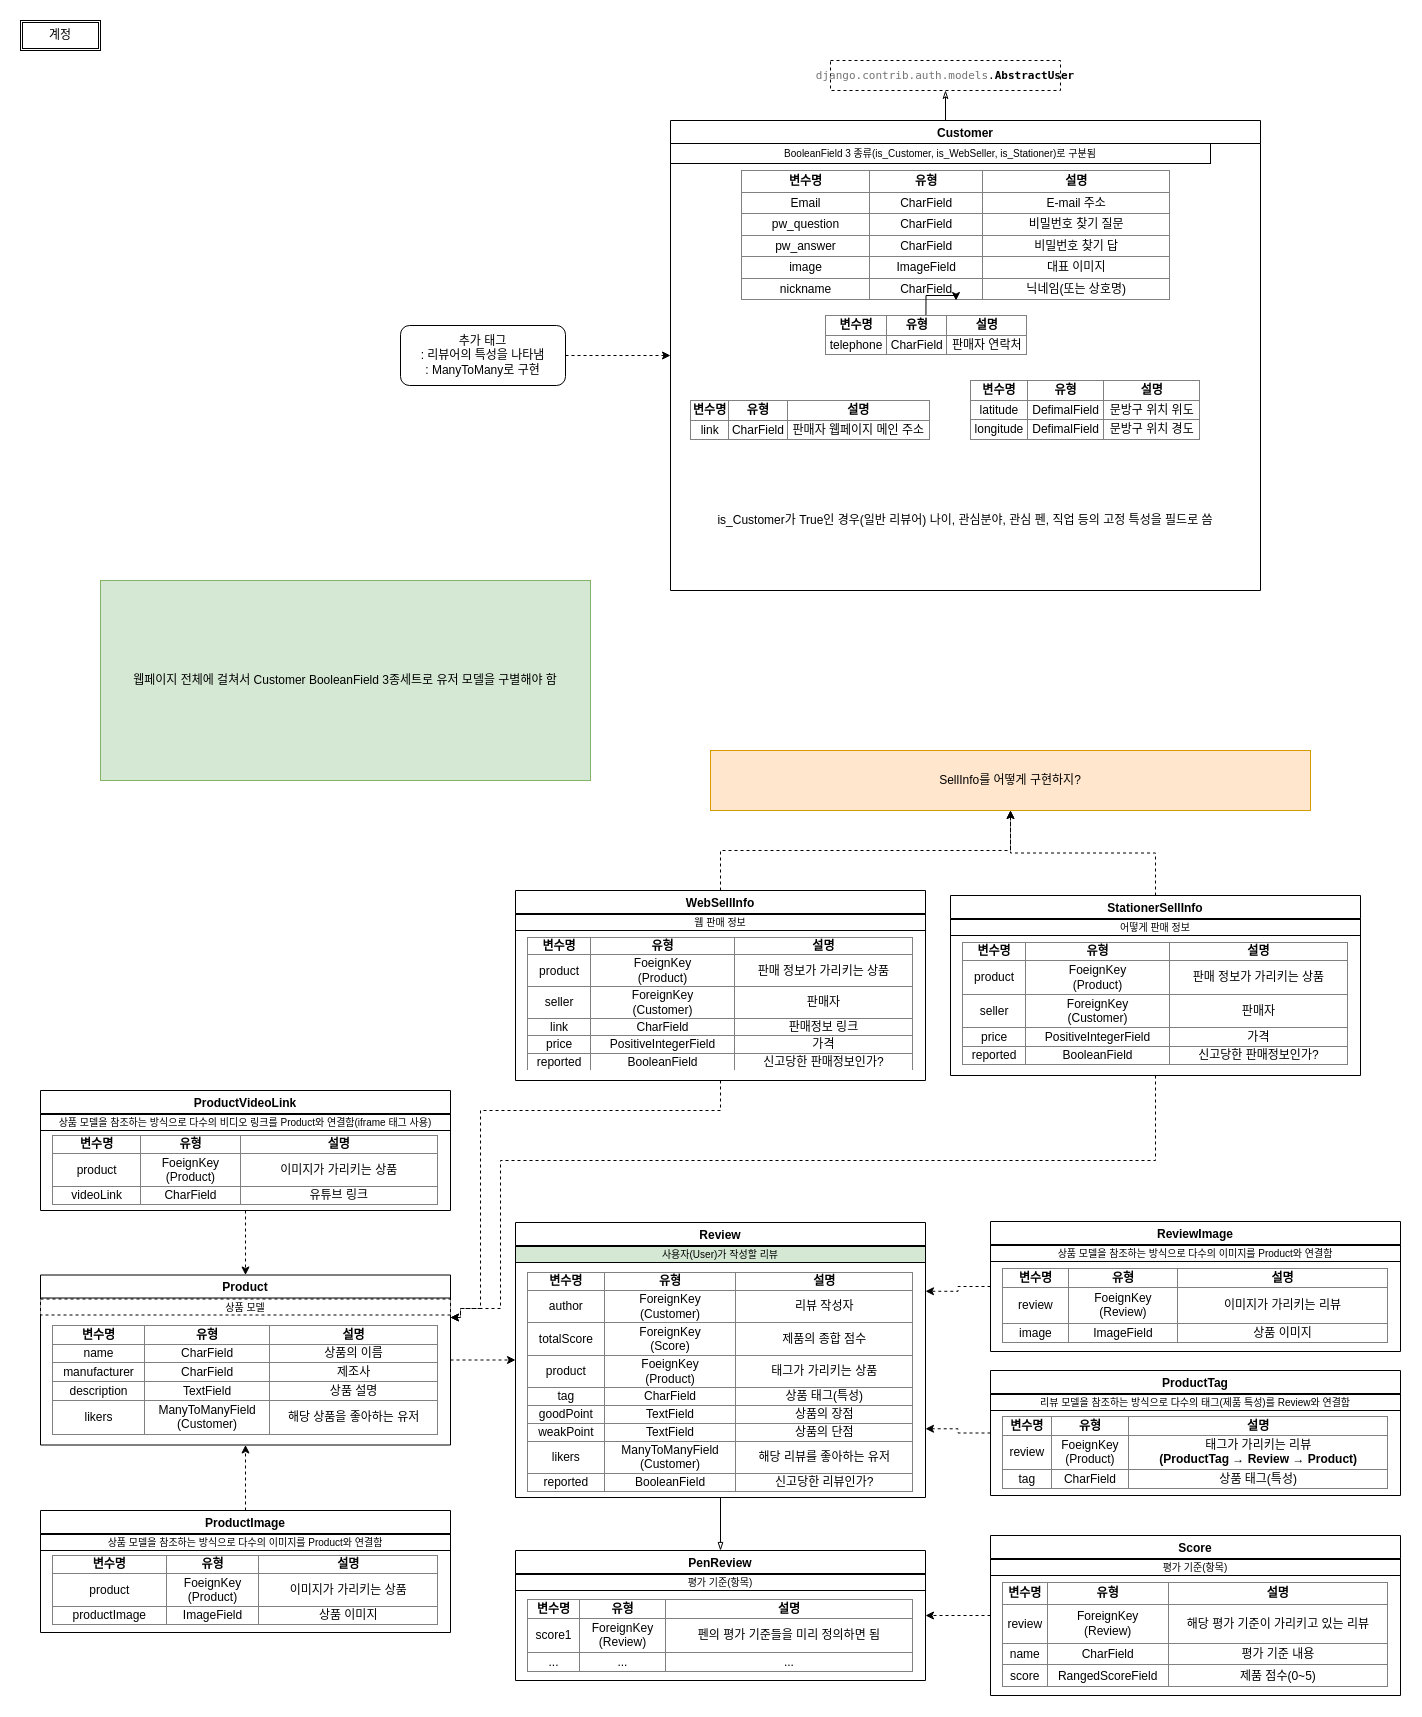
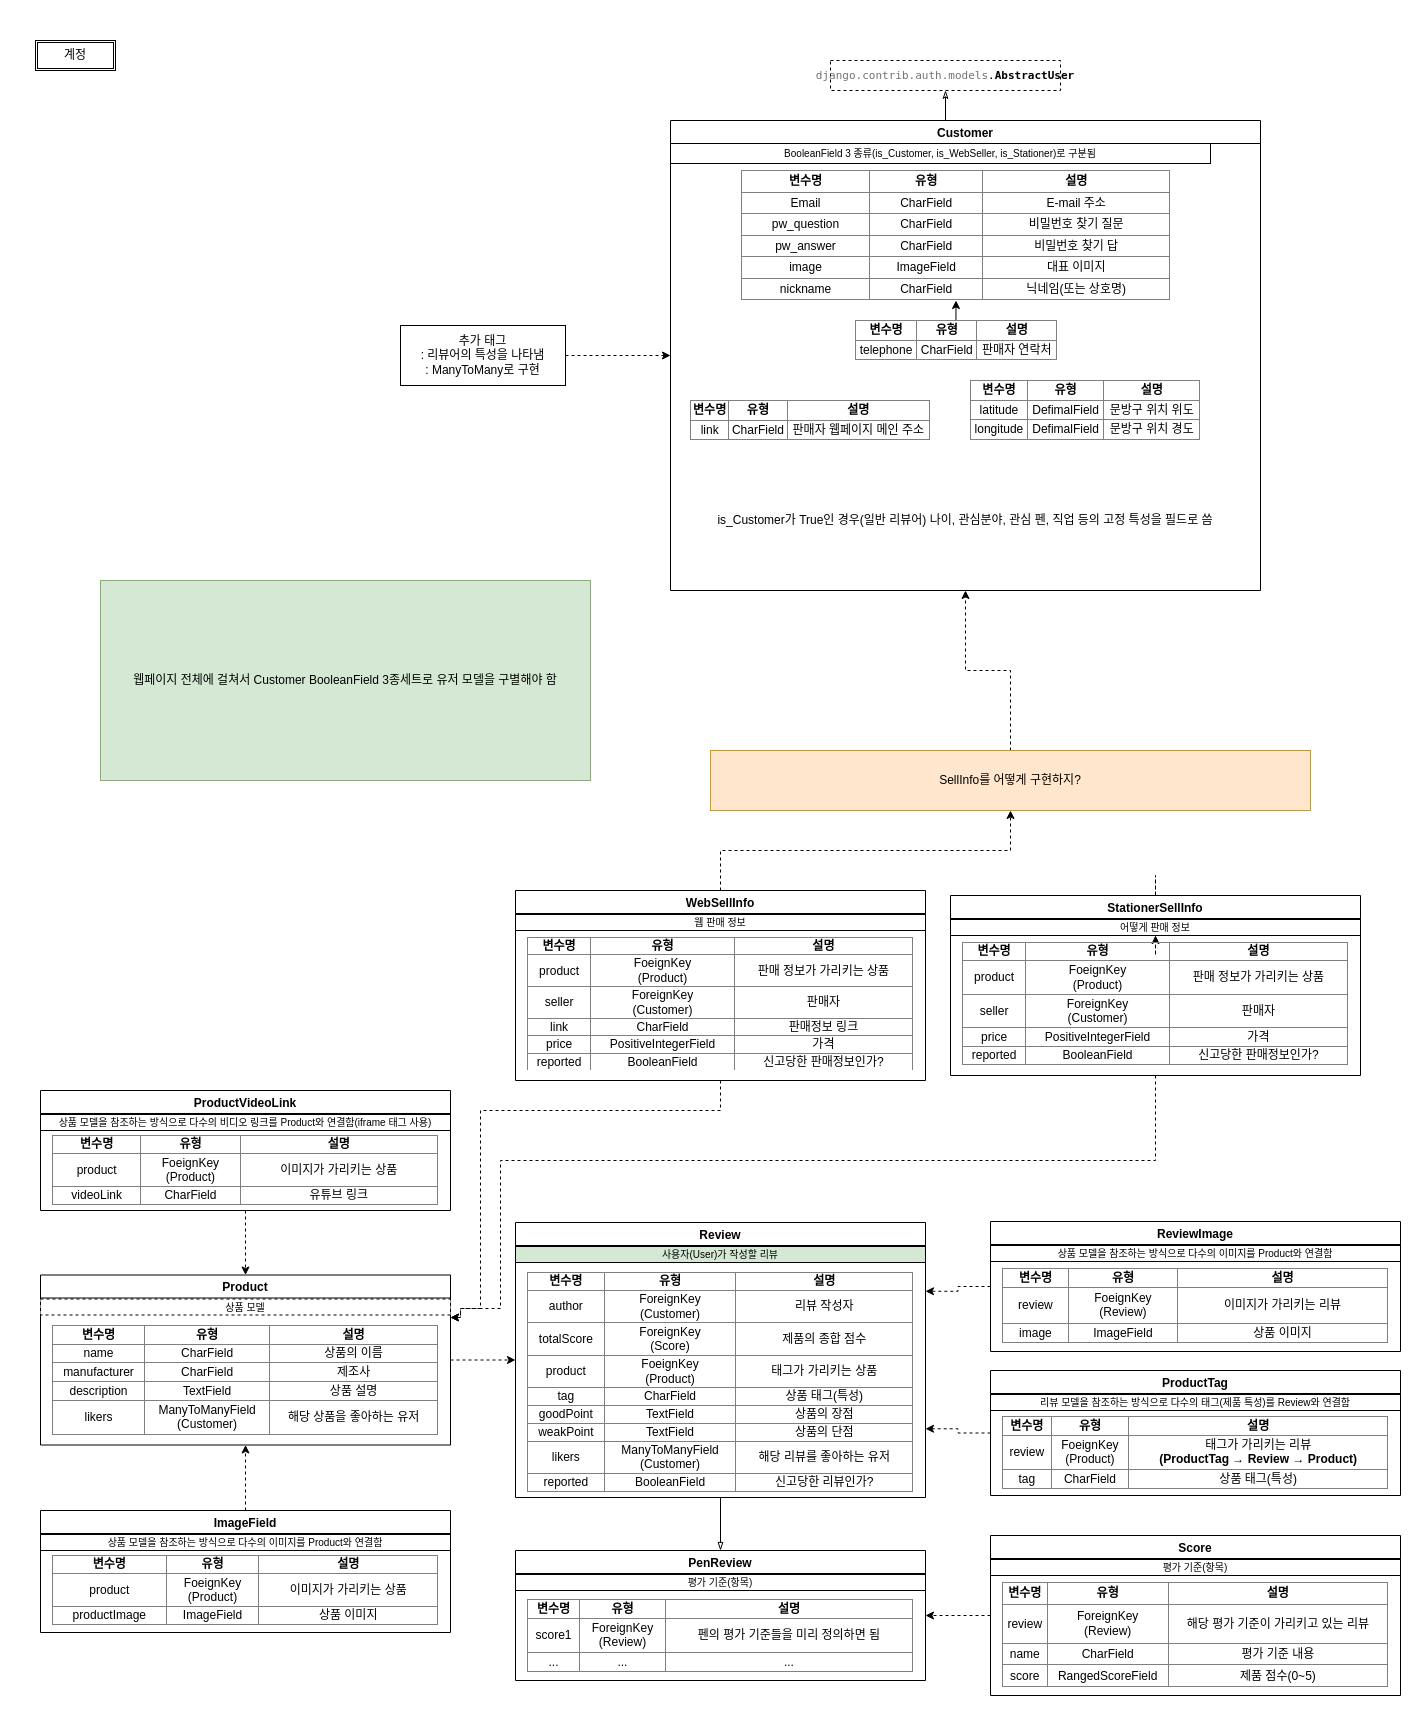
(61, 36) -> (76, 56)
(926, 336) -> (956, 341)
(483, 356) -> (483, 356)
none -> (992, 671)
(1104, 853) -> (1156, 878)
(245, 1523) -> (245, 1523)
